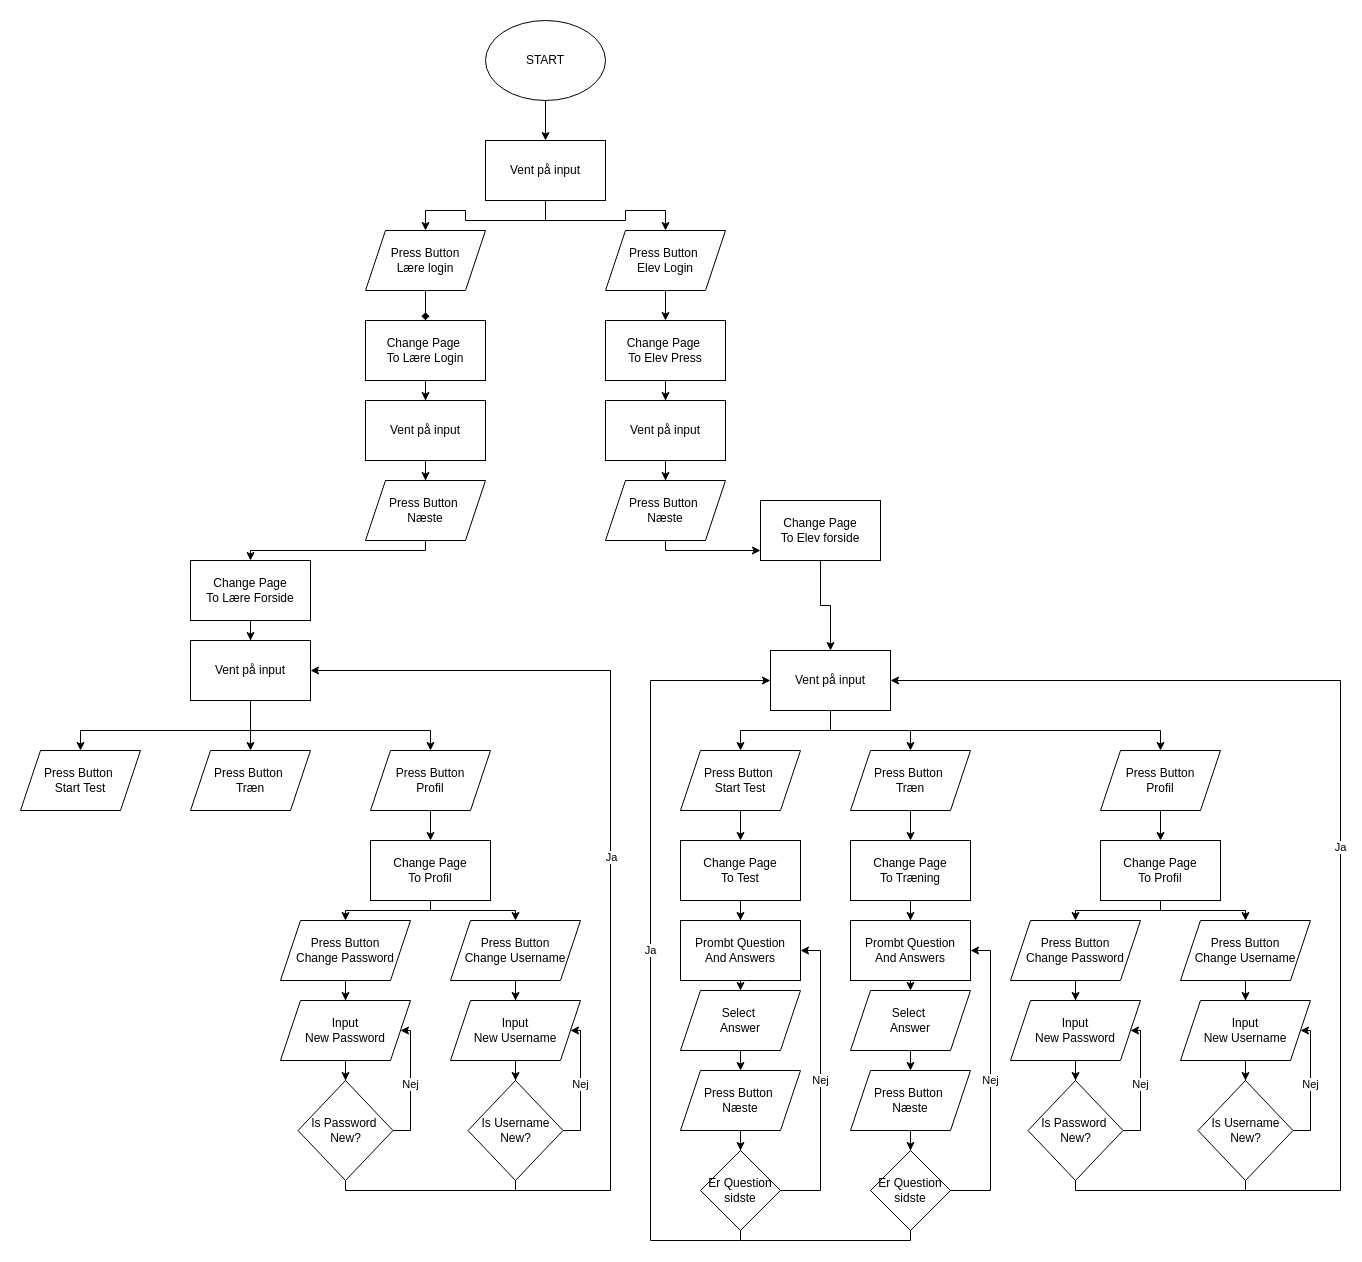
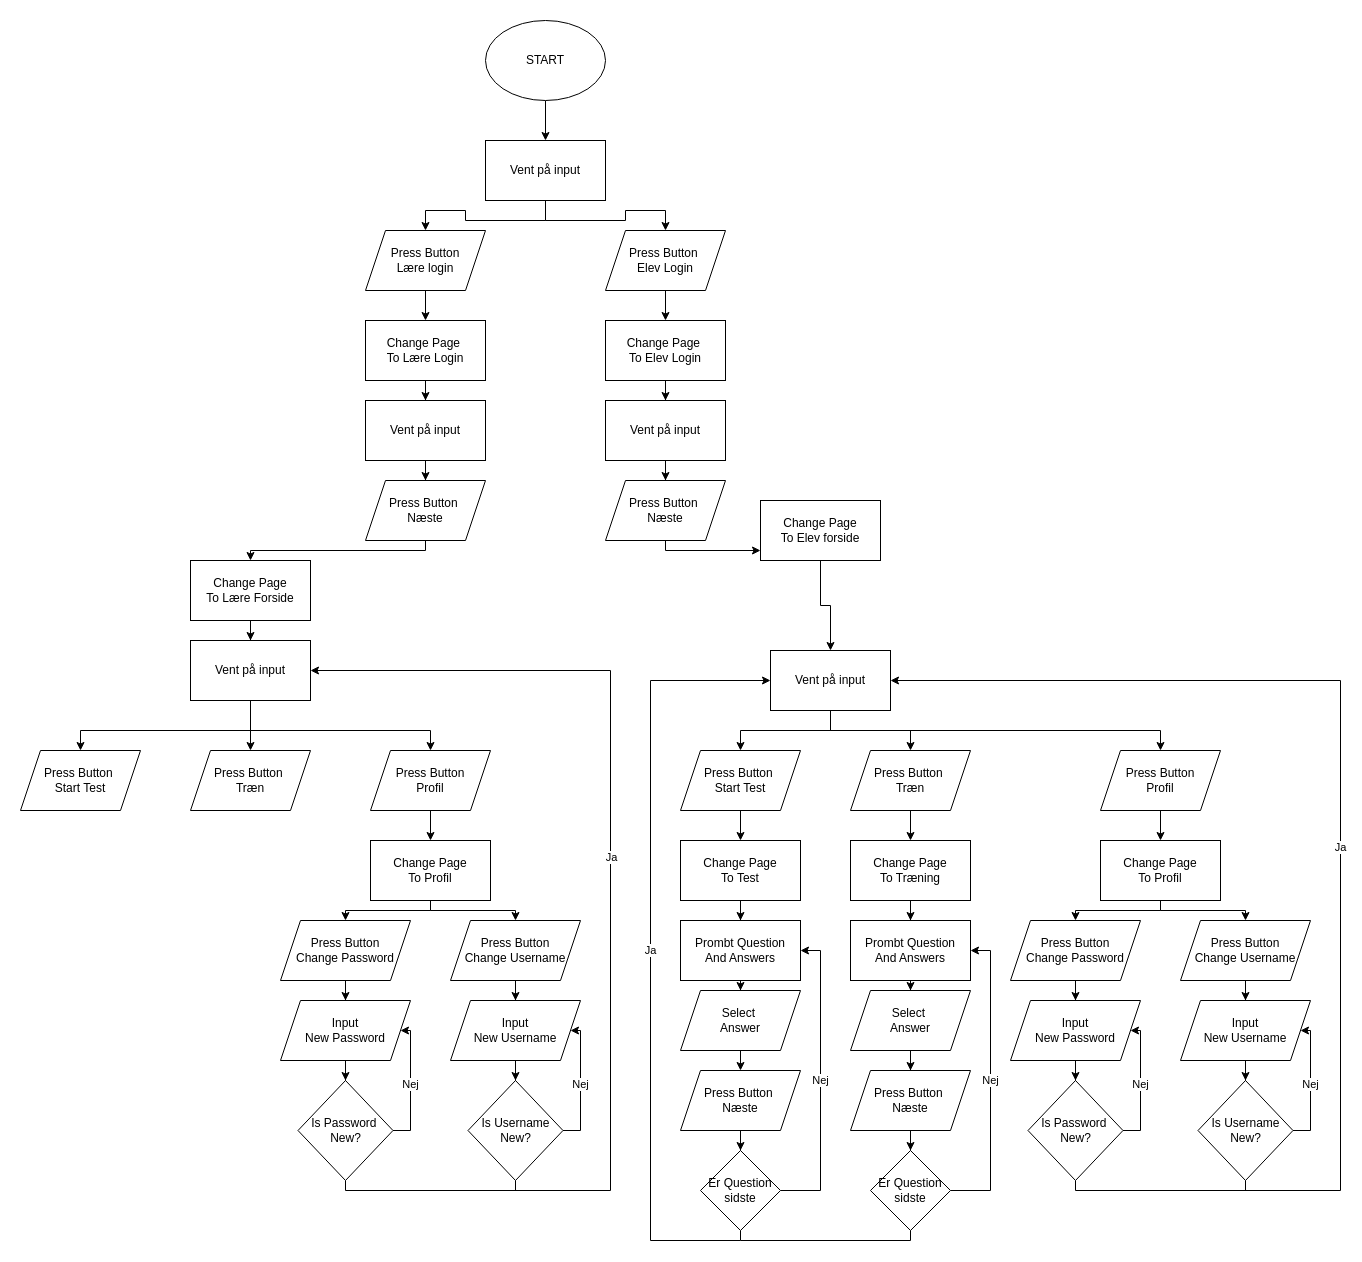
(426, 311) -> (426, 312)
(666, 351) -> (666, 351)
